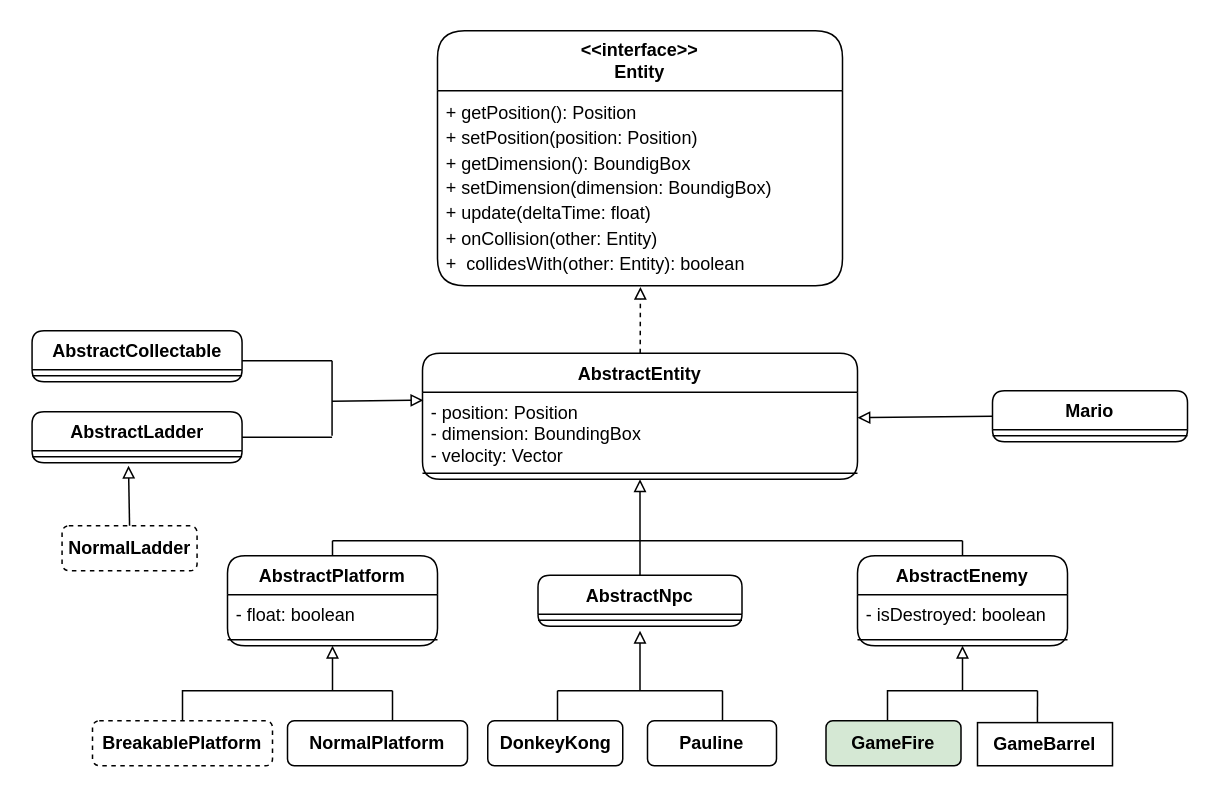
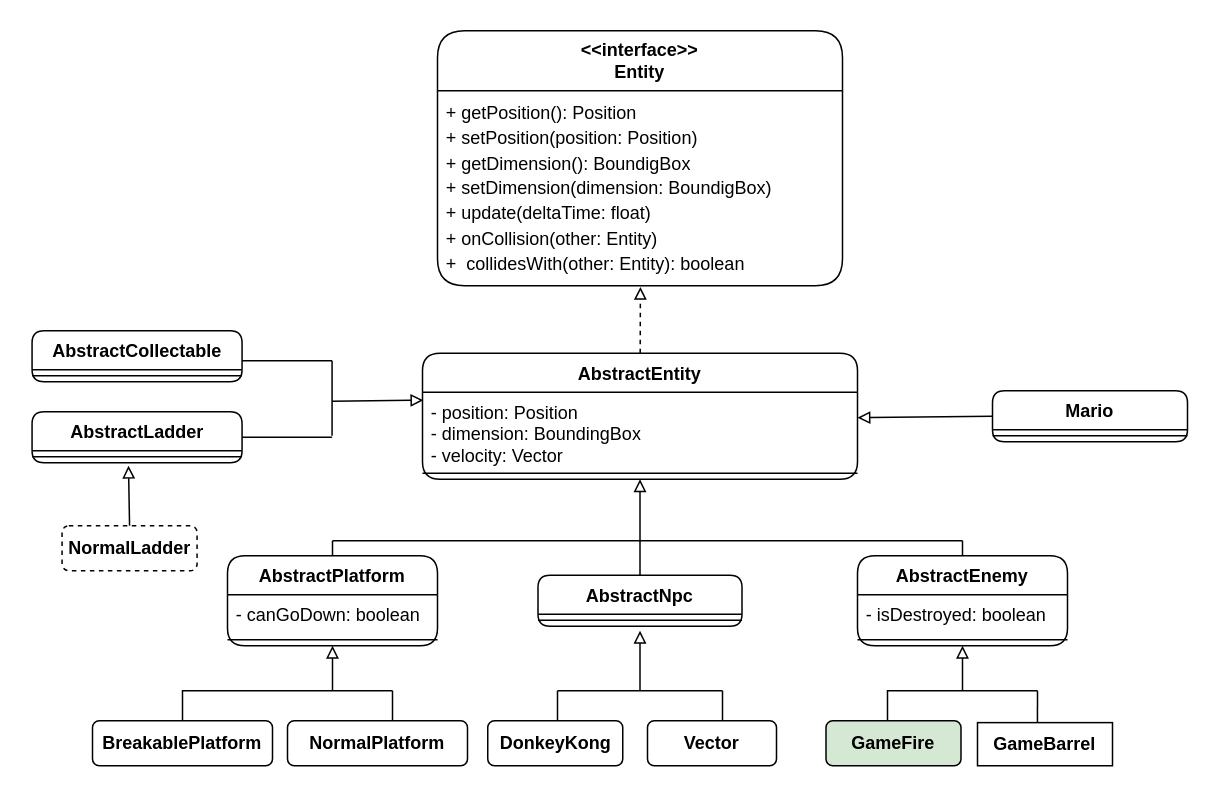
(305, 616) -> (328, 616)
(182, 743) -> (182, 743)
(712, 743) -> (712, 743)
